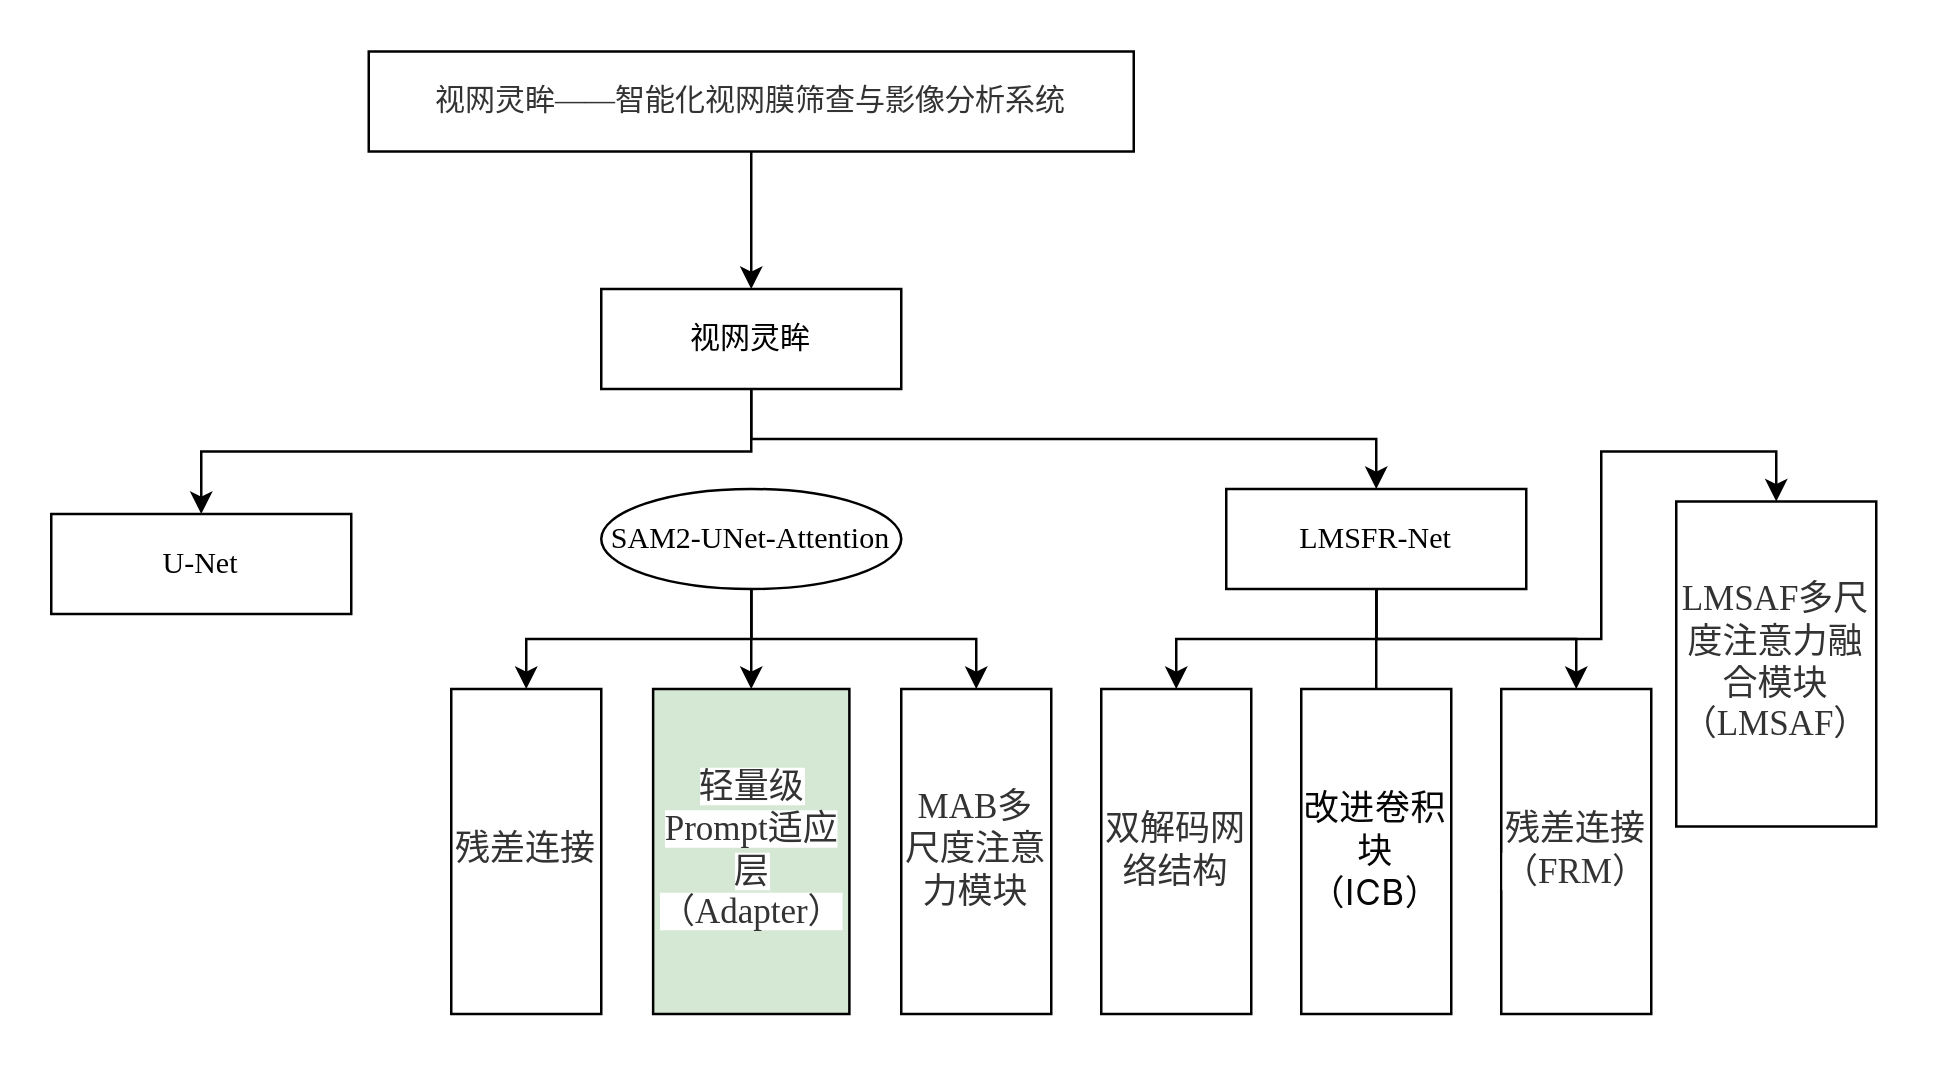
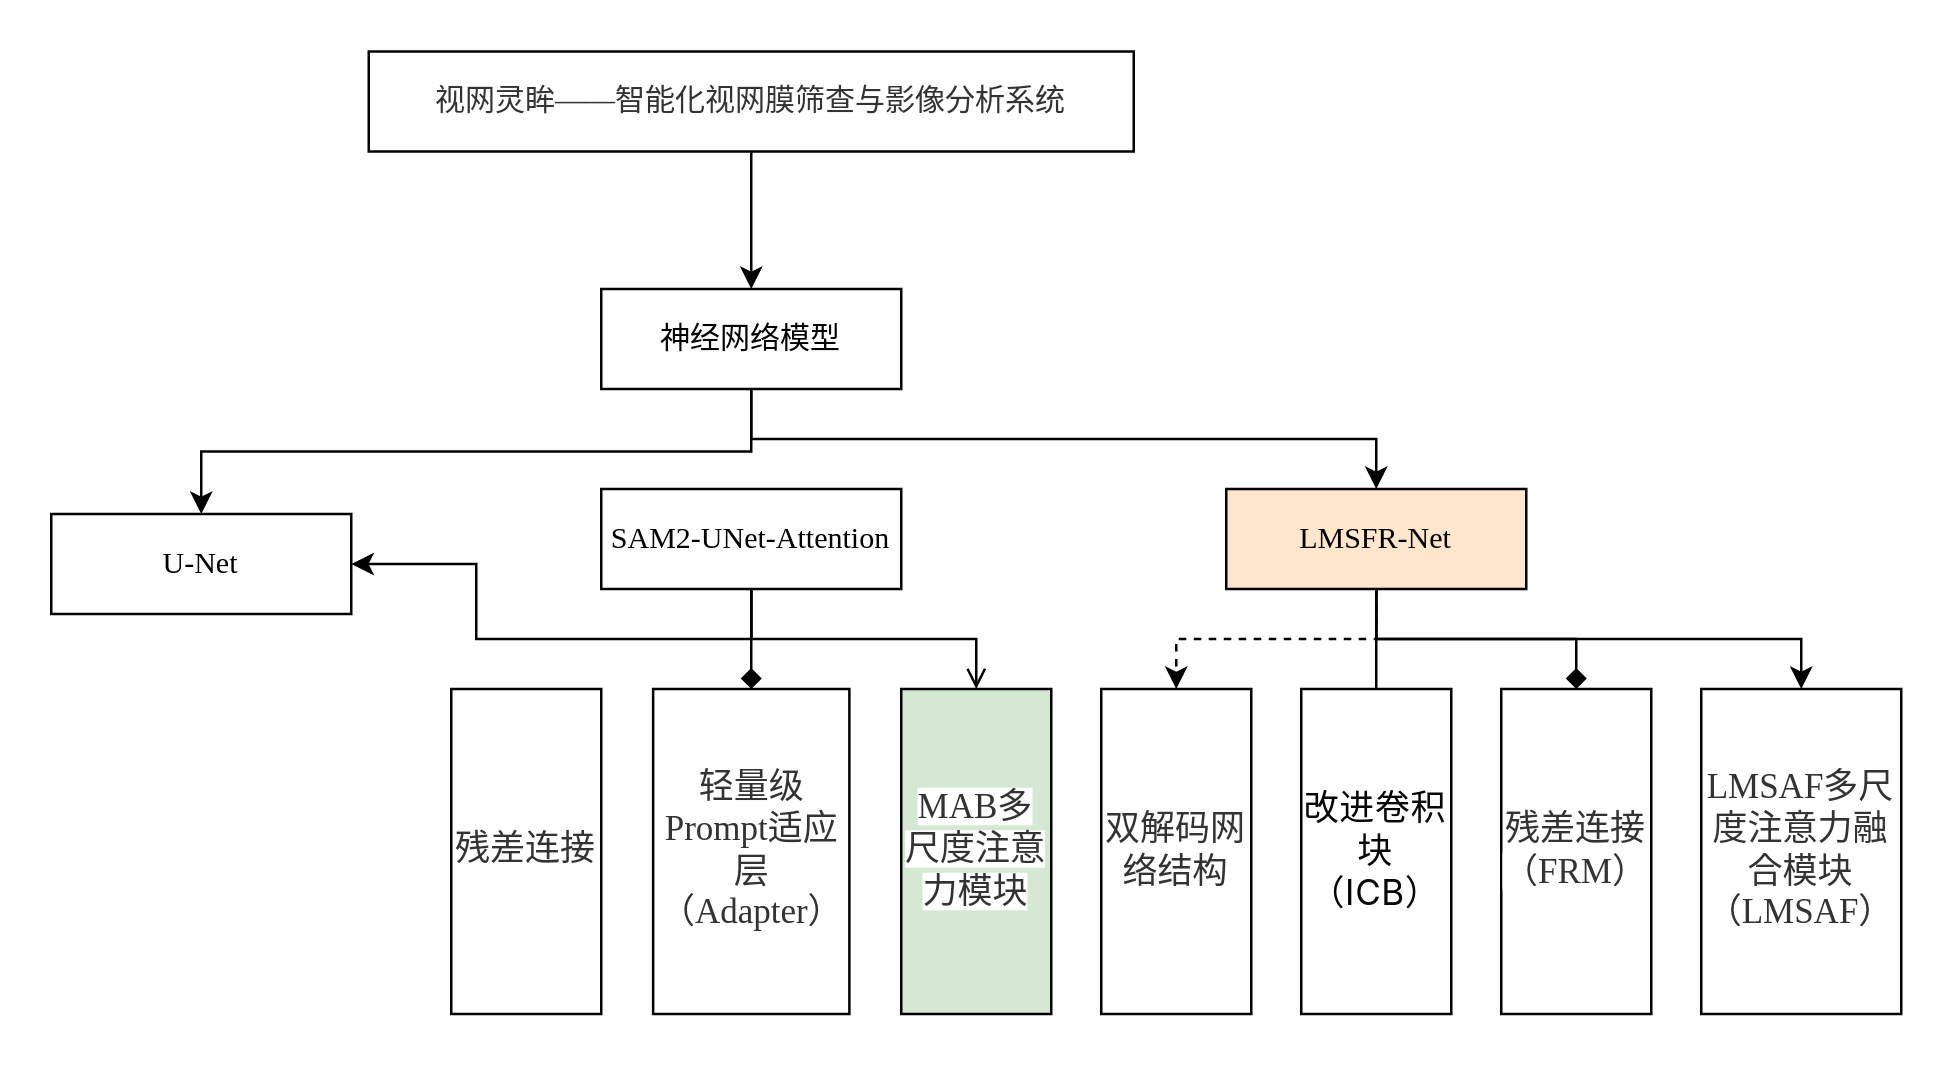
(751, 339) -> (751, 339)
(751, 539) -> (751, 539)
(1376, 539) -> (1376, 539)
(1259, 639) -> (1259, 639)
(526, 654) -> (476, 574)
(1776, 664) -> (1801, 851)
(751, 670) -> (751, 668)
(1576, 670) -> (1576, 668)
(976, 671) -> (976, 675)
(751, 851) -> (751, 851)
(976, 851) -> (976, 851)
